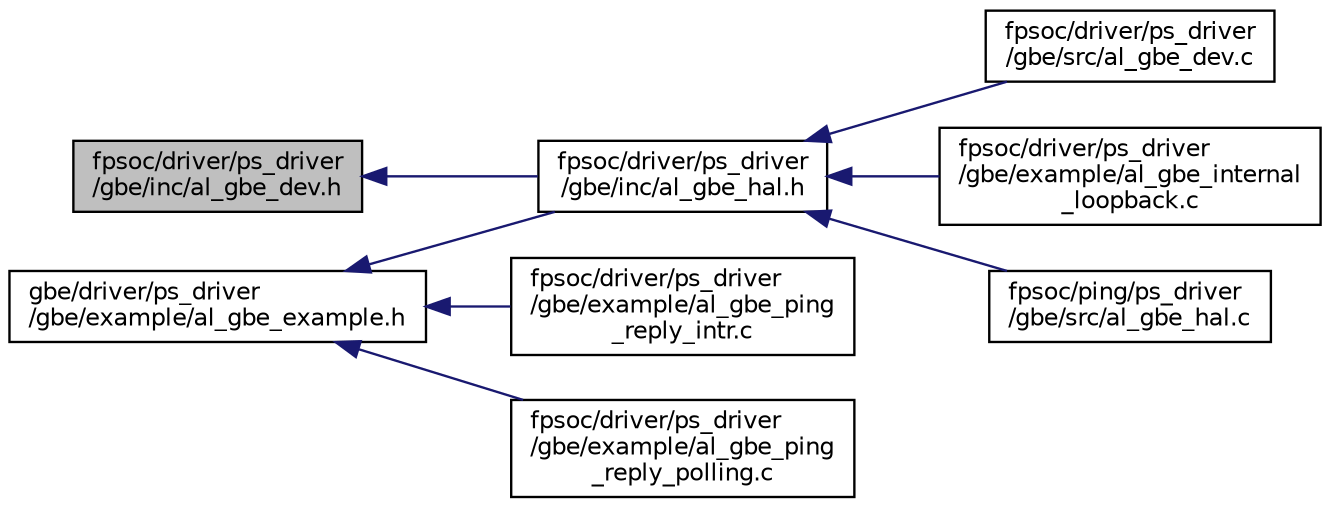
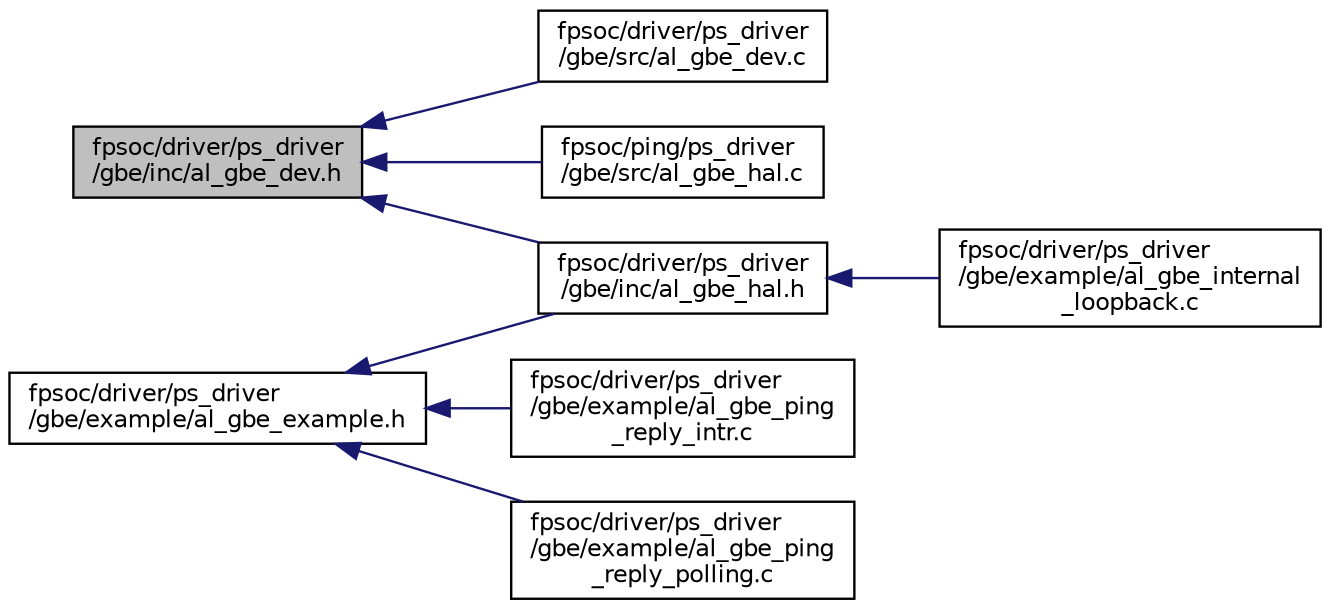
(918, 108) -> (462, 101)
(918, 245) -> (464, 162)
(218, 306) -> (218, 408)
